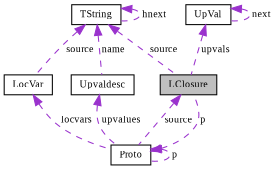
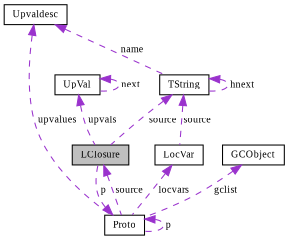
(100, 55) -> (115, 52)
none -> (253, 155)
